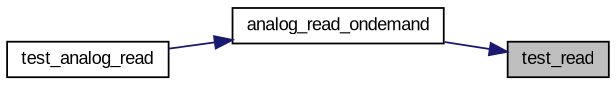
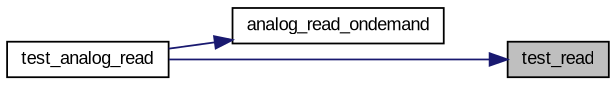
(467, 46) -> (329, 59)
